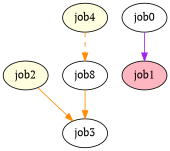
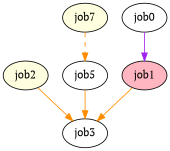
(85, 18) -> (85, 18)
(85, 75) -> (85, 75)
none -> (118, 102)
